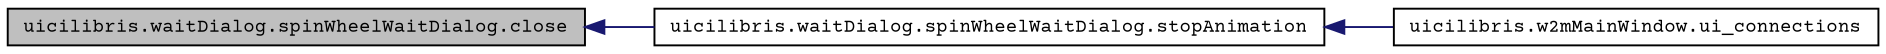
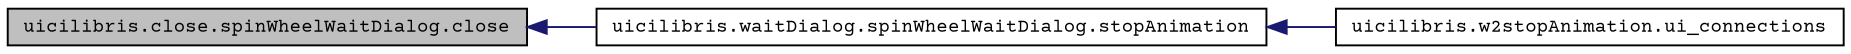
(296, 27) -> (267, 27)
(1636, 27) -> (1590, 27)
